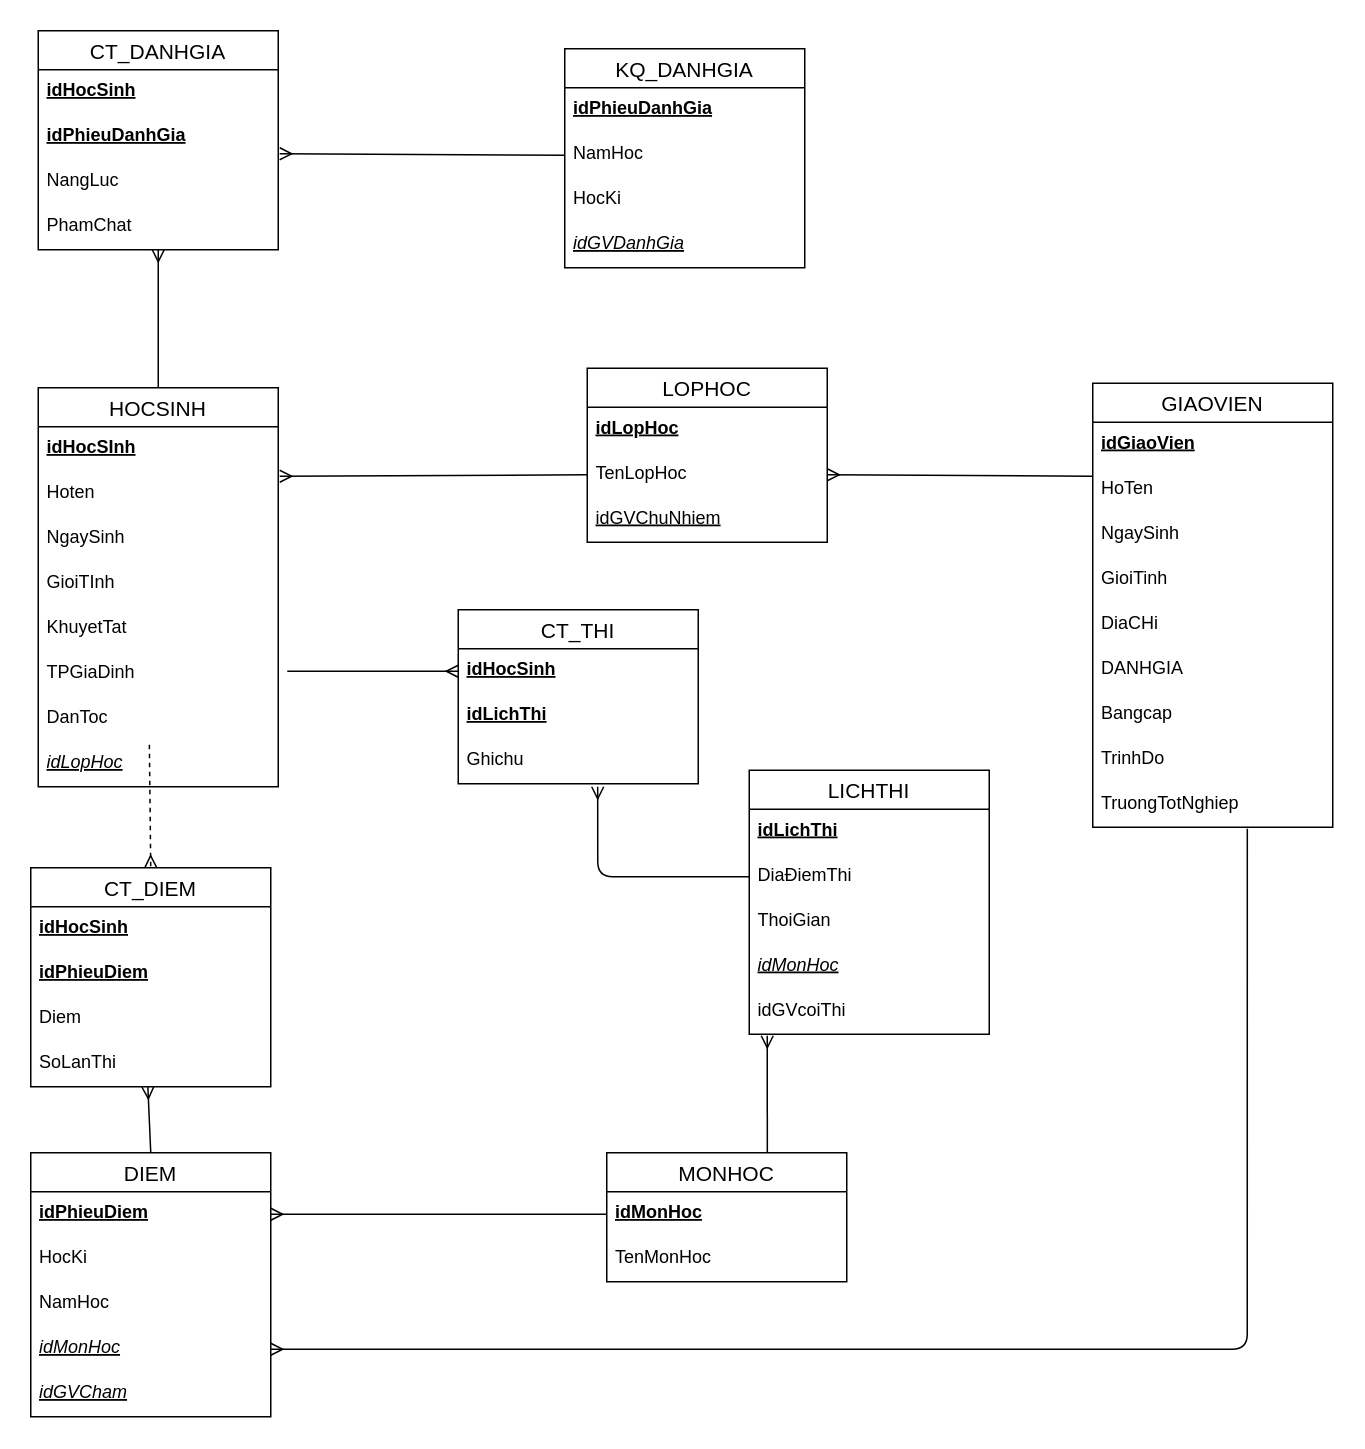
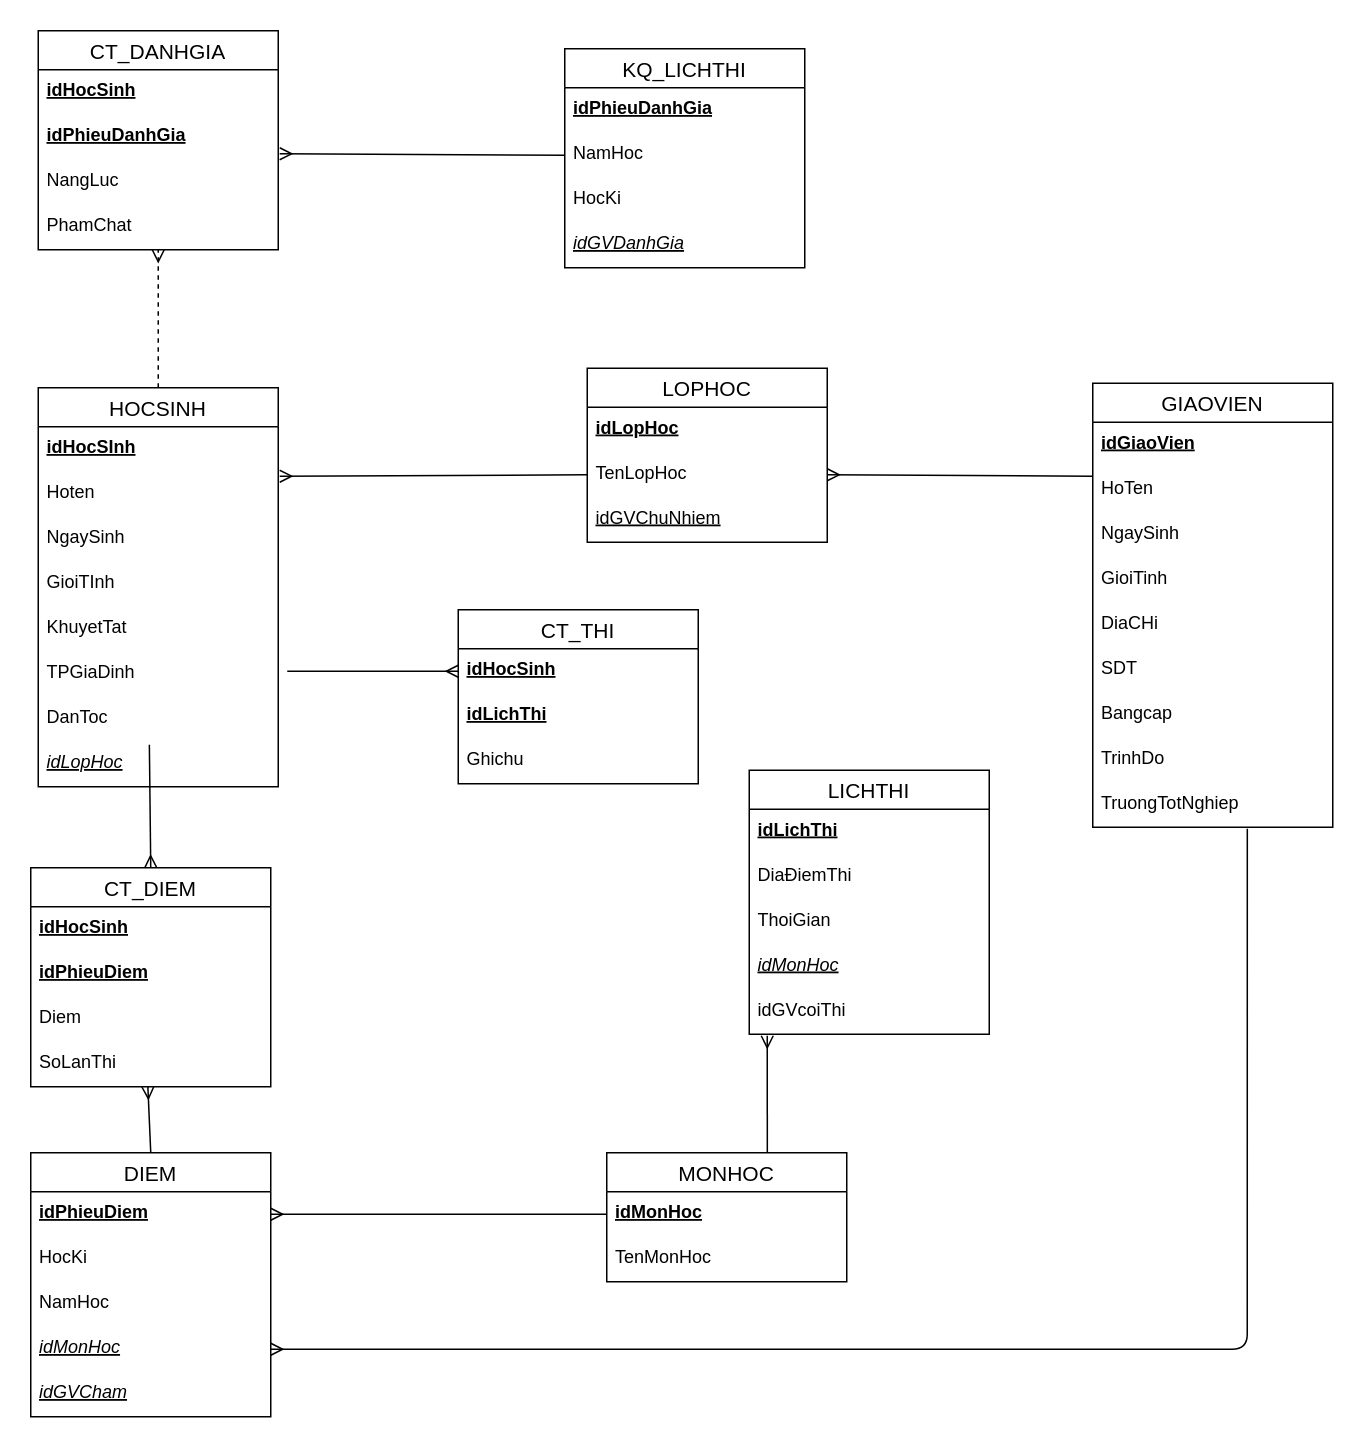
(684, 70) -> (684, 70)
(158, 318) -> (158, 318)
(1136, 668) -> (1116, 668)
(150, 807) -> (150, 807)
(633, 877) -> none
